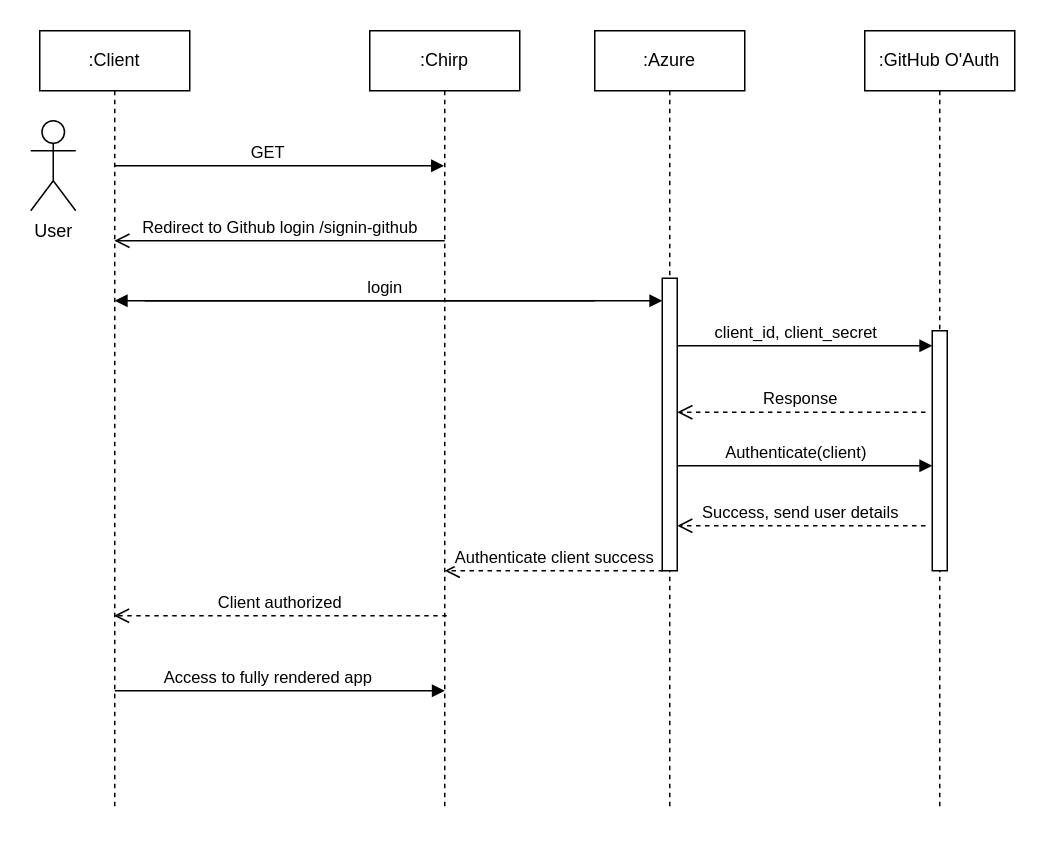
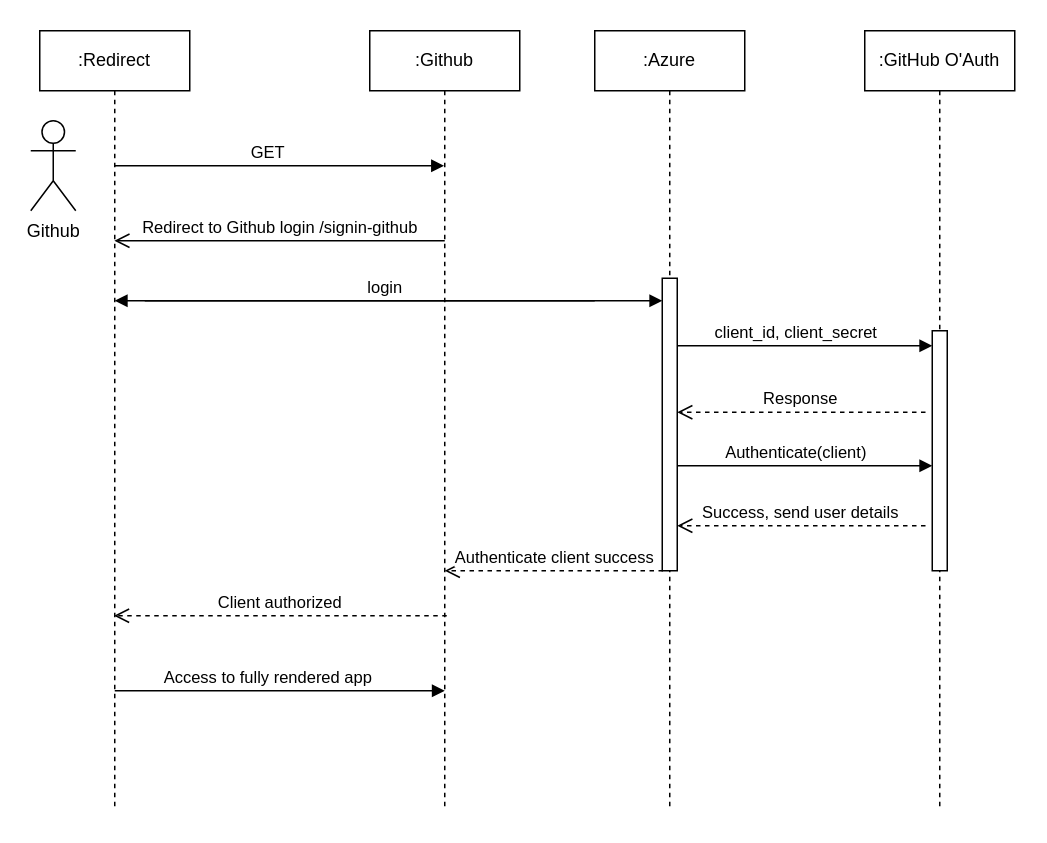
(115, 61) -> (115, 61)
(445, 61) -> (445, 61)
(54, 232) -> (54, 232)
